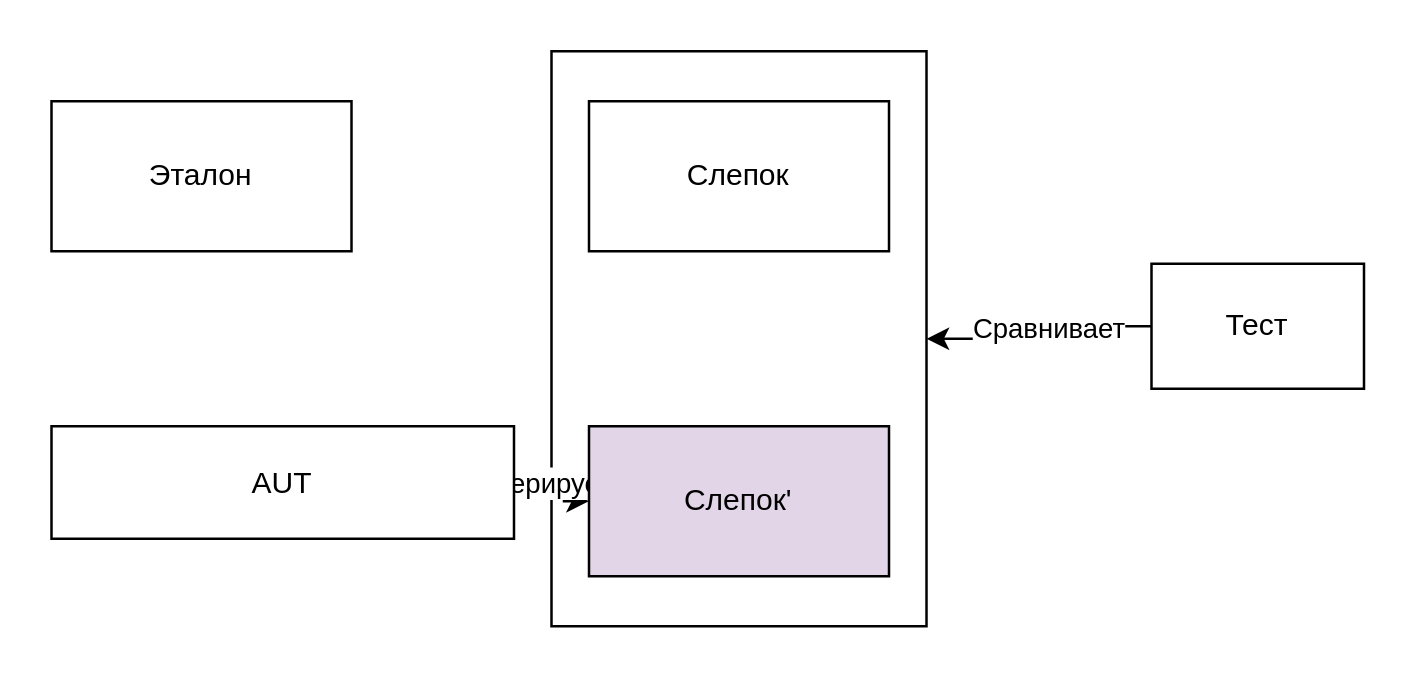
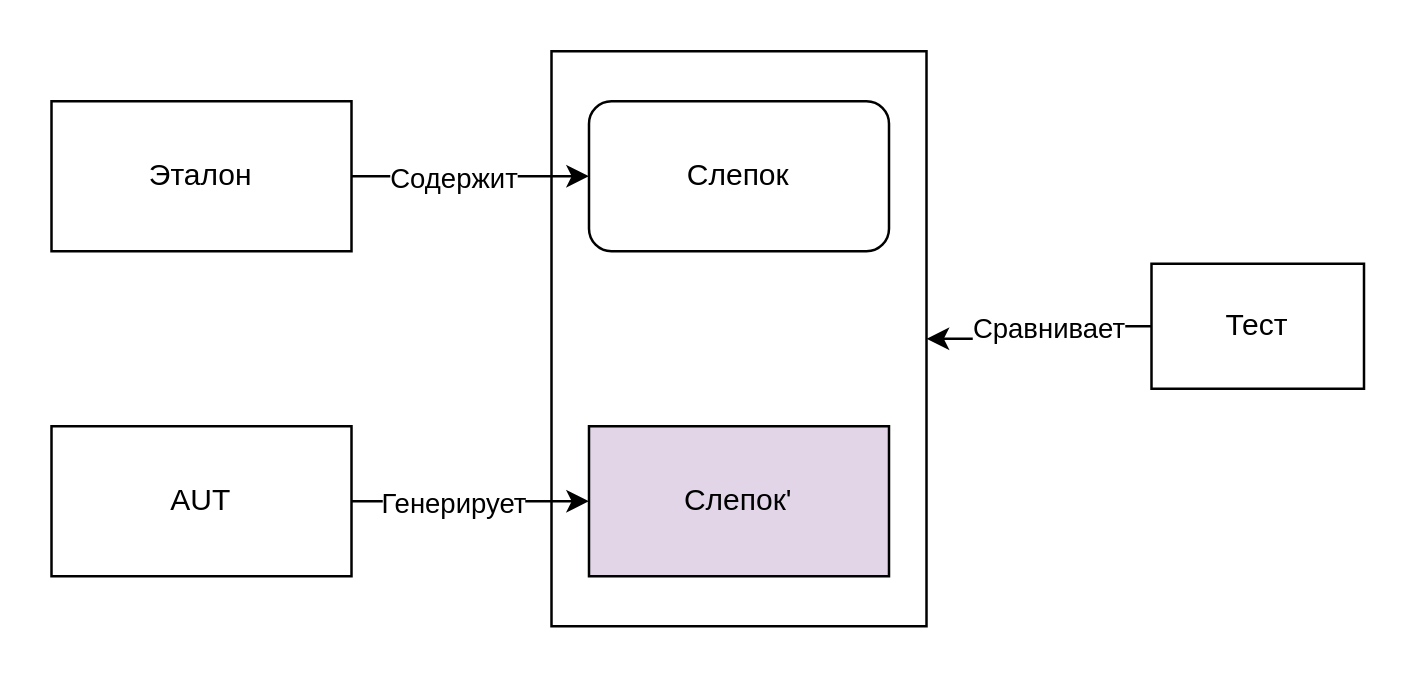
none -> (491, 176)
(739, 176) -> (739, 176)
(283, 483) -> (201, 501)
